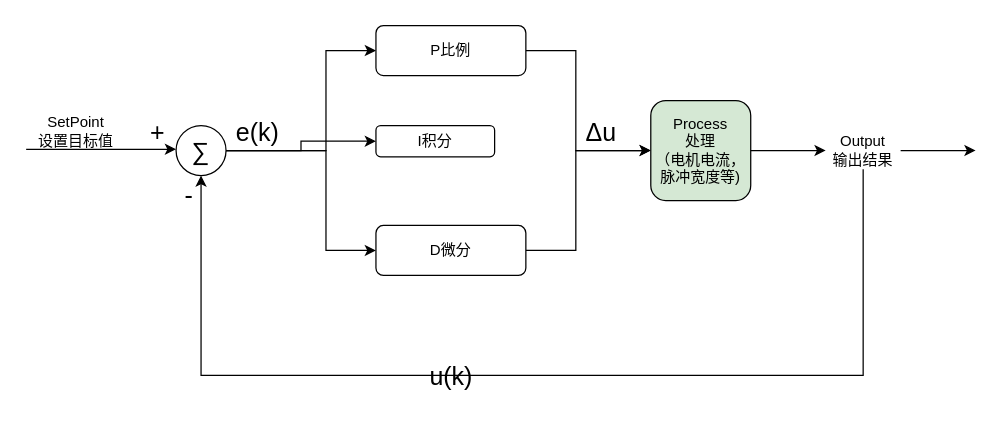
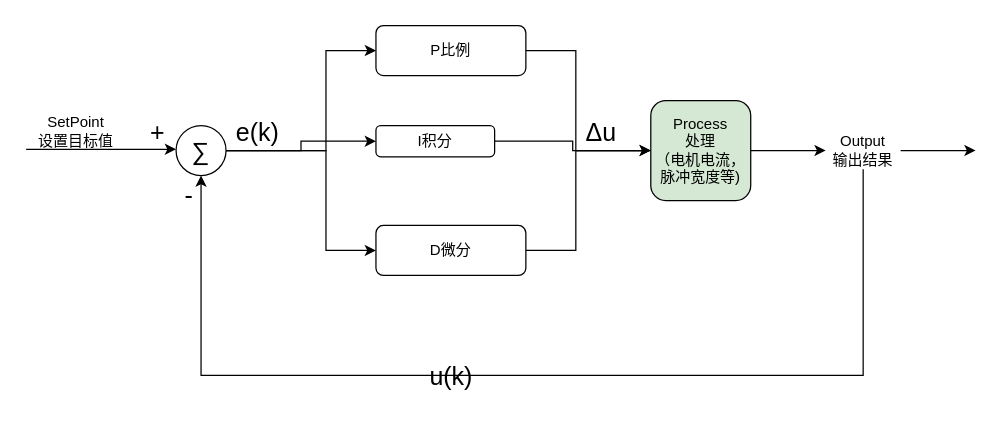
none -> (537, 141)
(576, 148) -> (576, 148)
